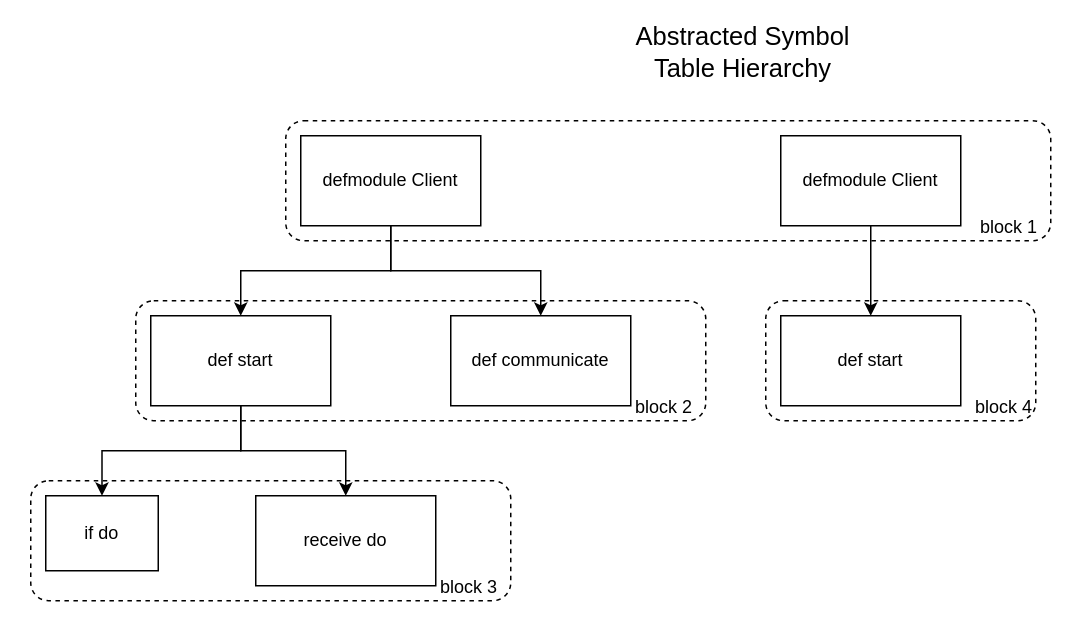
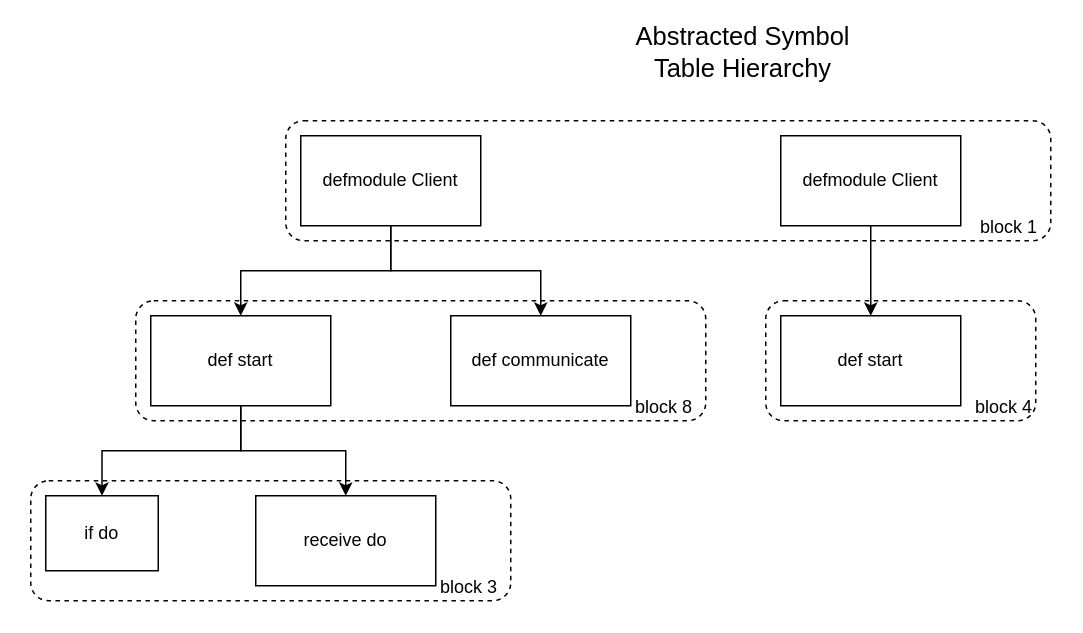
(672, 405) -> (672, 405)
